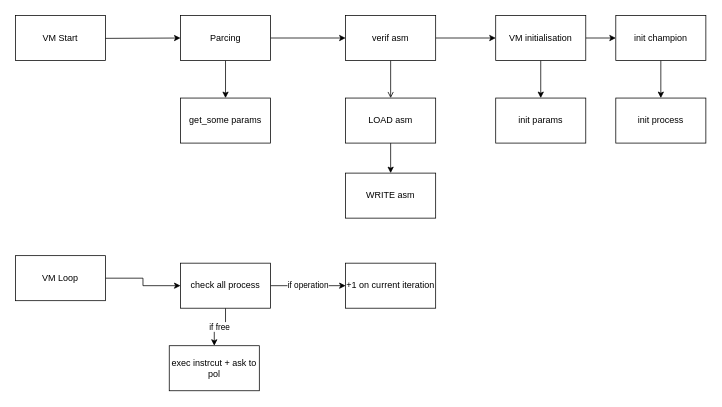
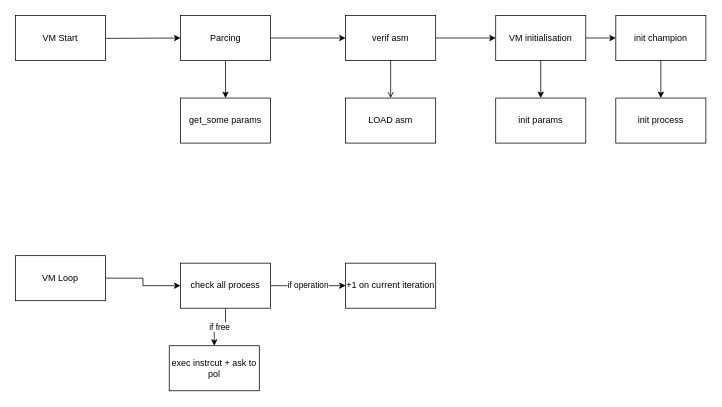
(390, 155) -> none
(390, 195) -> none
